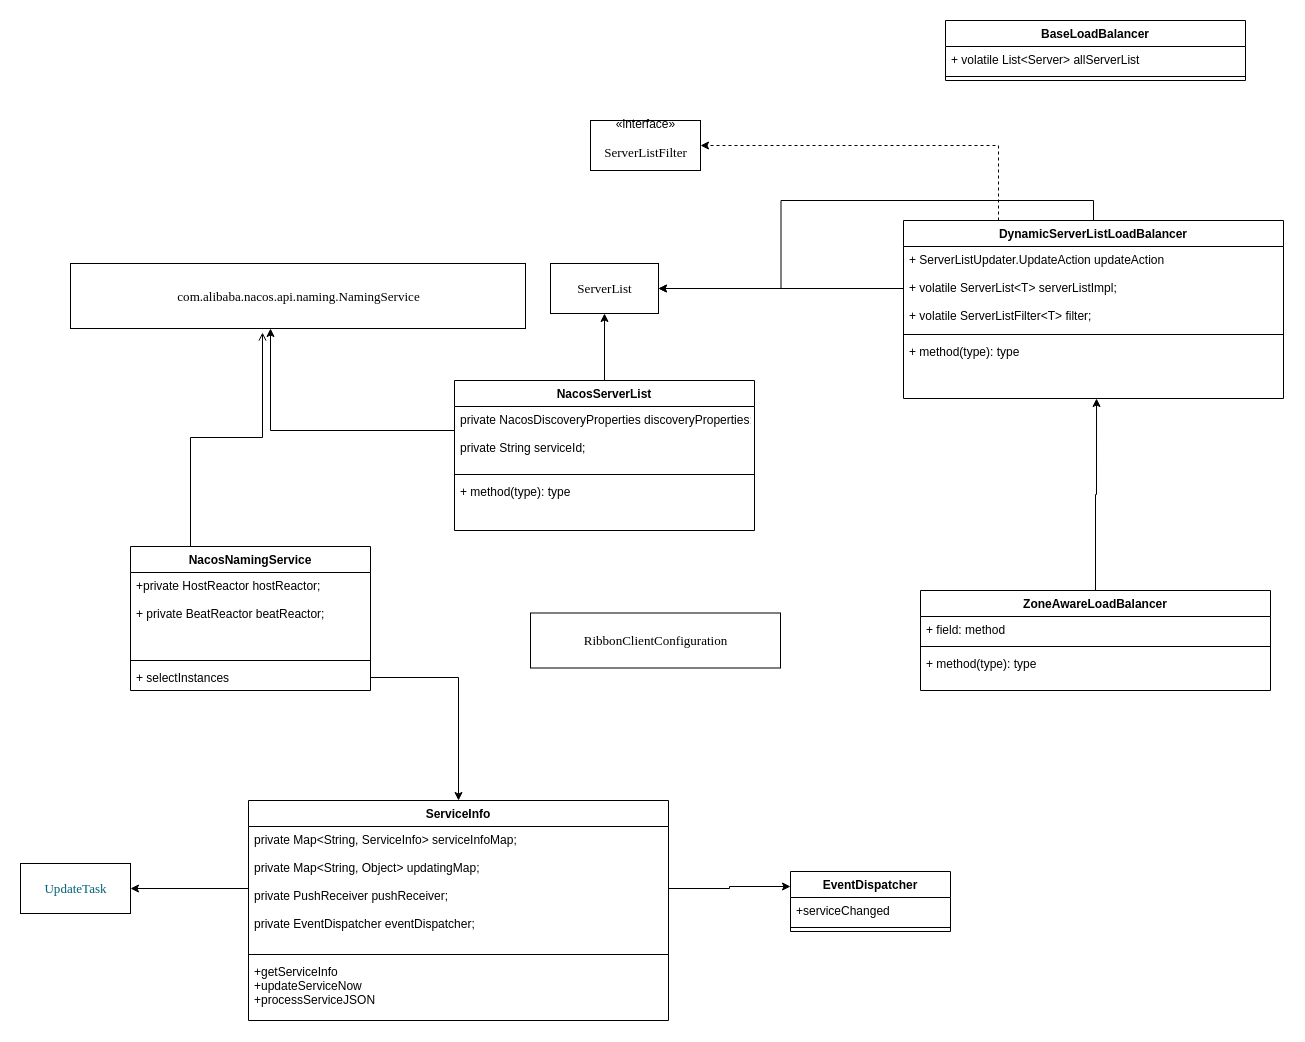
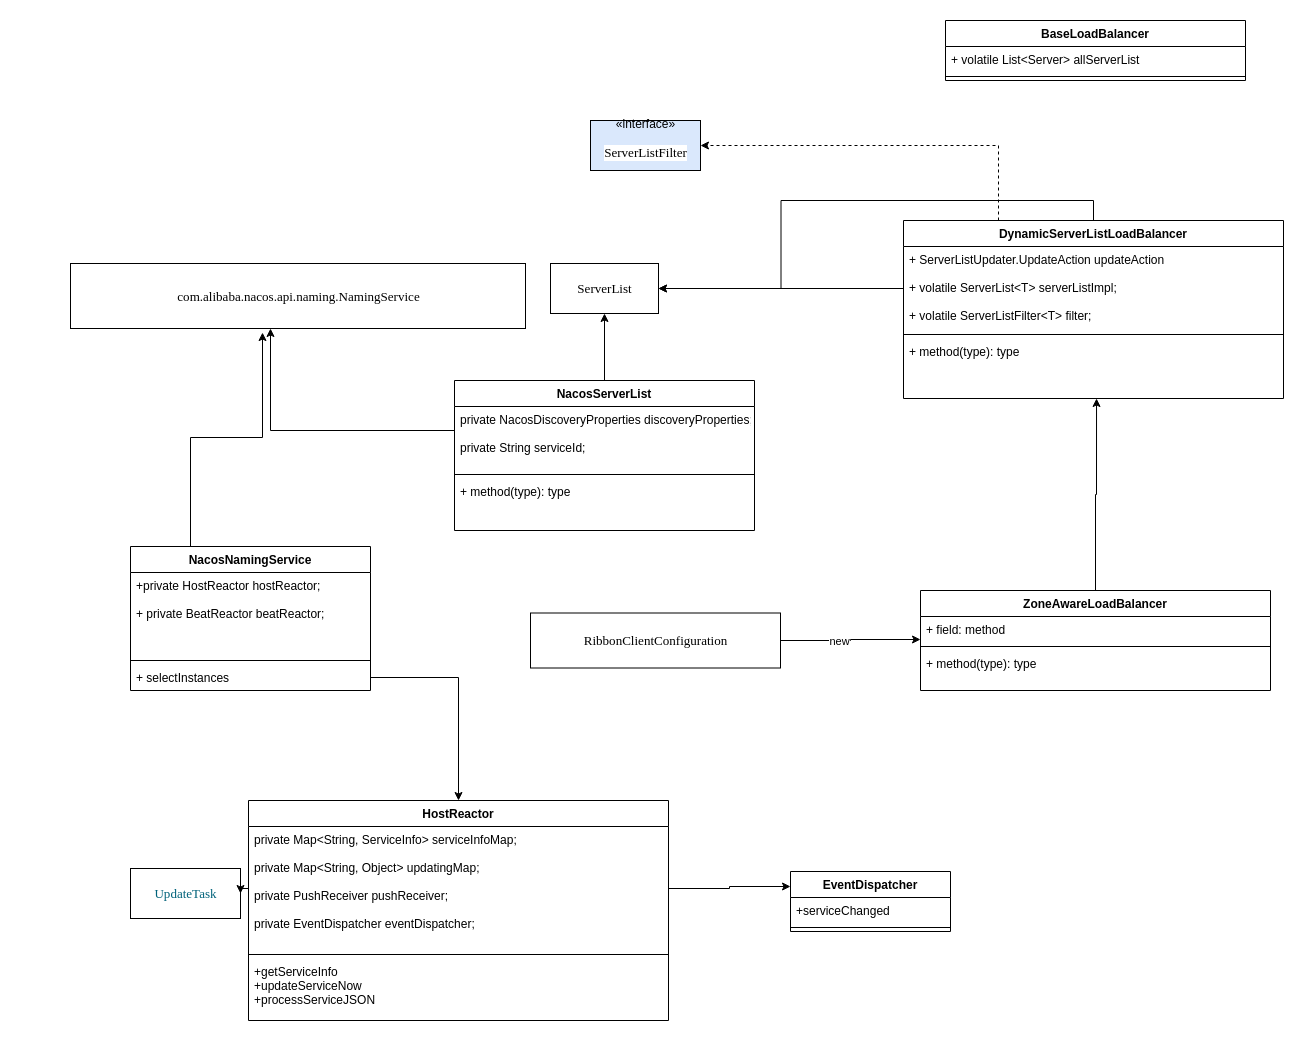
(646, 146) -> (646, 146)
(263, 339) -> (263, 341)
none -> (848, 641)
(458, 814) -> (458, 814)
(76, 889) -> (186, 894)
